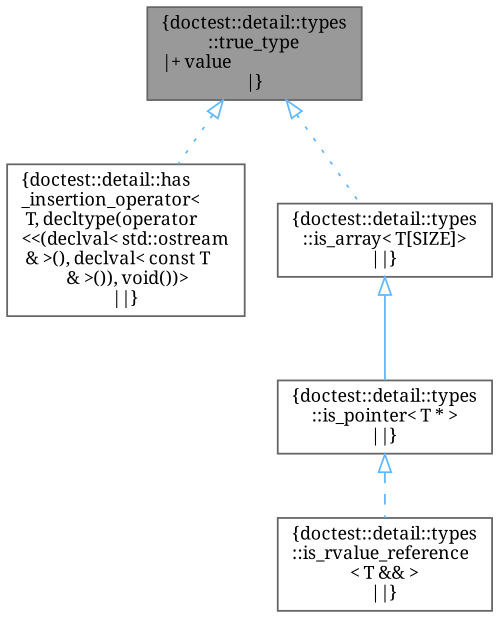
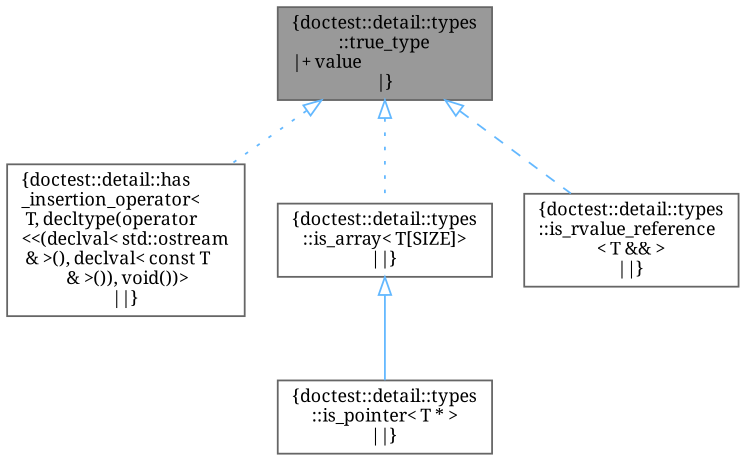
(385, 495) -> (515, 152)
